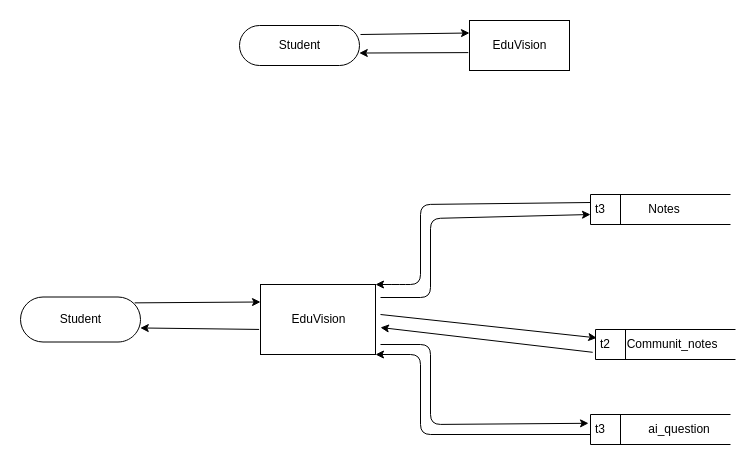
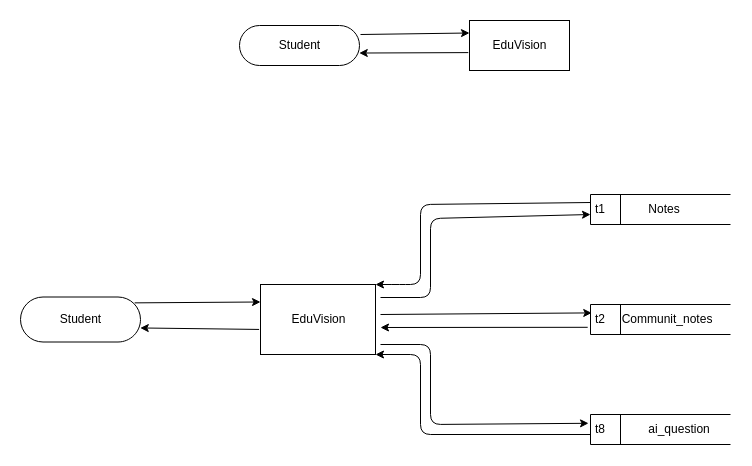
(626, 210) -> (626, 210)
(666, 345) -> (661, 320)
(643, 430) -> (643, 430)
